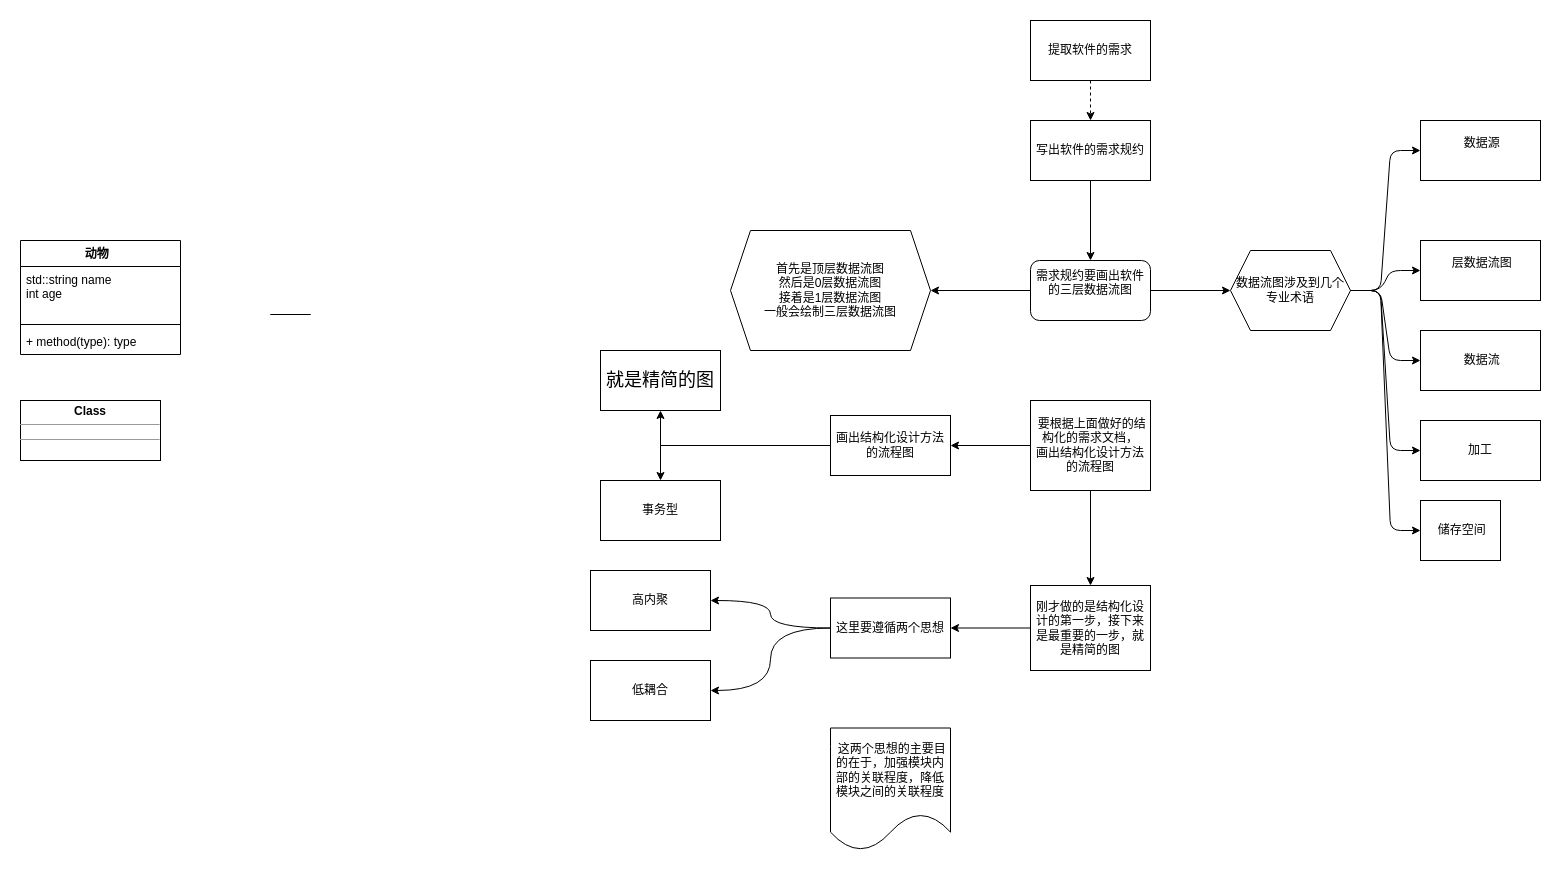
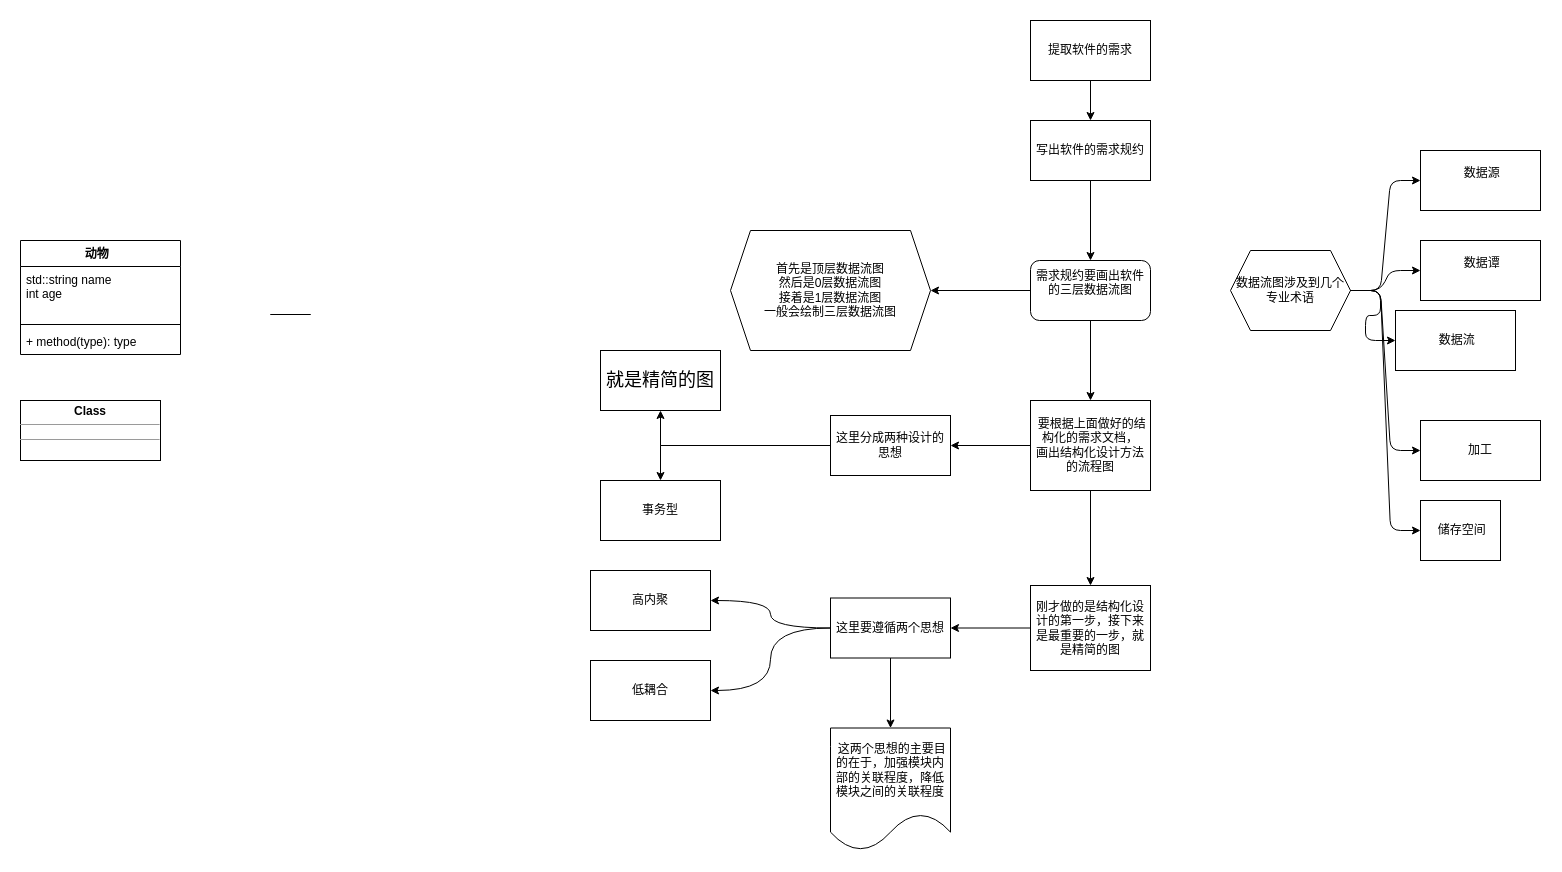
(1091, 97) -> (1091, 97)
(1481, 151) -> (1481, 181)
(1481, 271) -> (1481, 271)
(1187, 291) -> (1091, 357)
(1481, 361) -> (1456, 341)
(891, 446) -> (891, 446)
none -> (891, 689)
